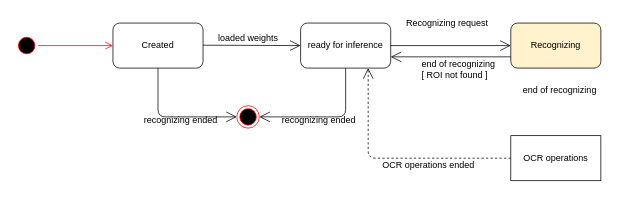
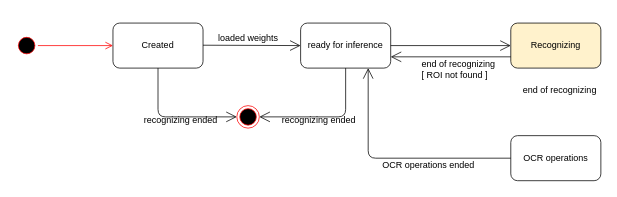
(447, 23) -> none
(398, 158) -> (398, 158)
(555, 158) -> (555, 158)
